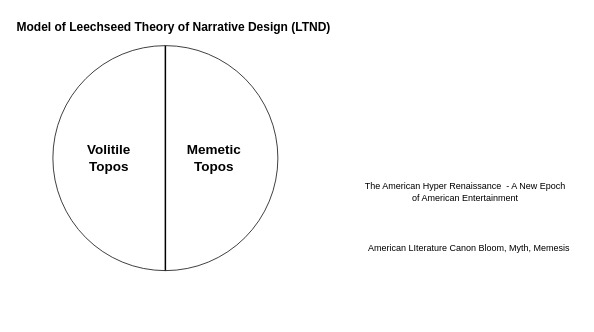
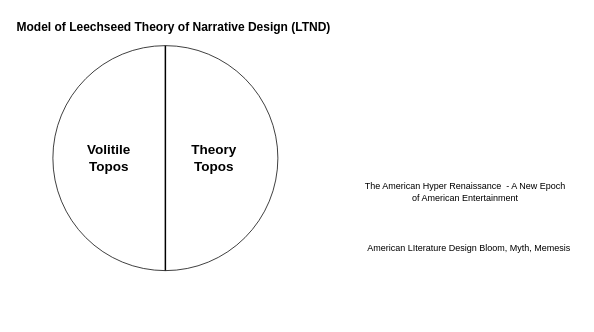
(214, 158) -> (214, 158)
(469, 248) -> (469, 248)
